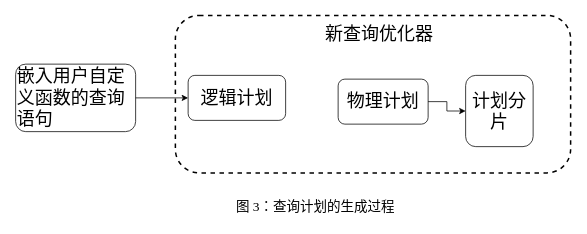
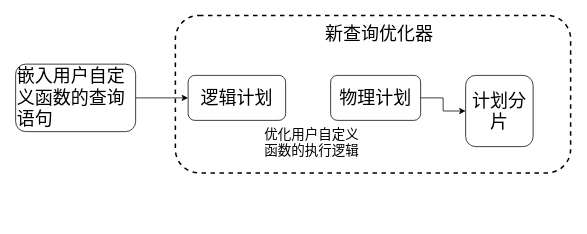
(383, 102) -> (375, 98)
none -> (312, 143)
(315, 207) -> none
